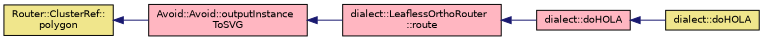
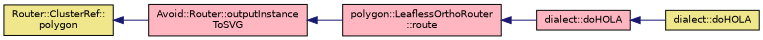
(228, 20) -> (228, 20)
(422, 20) -> (422, 20)
